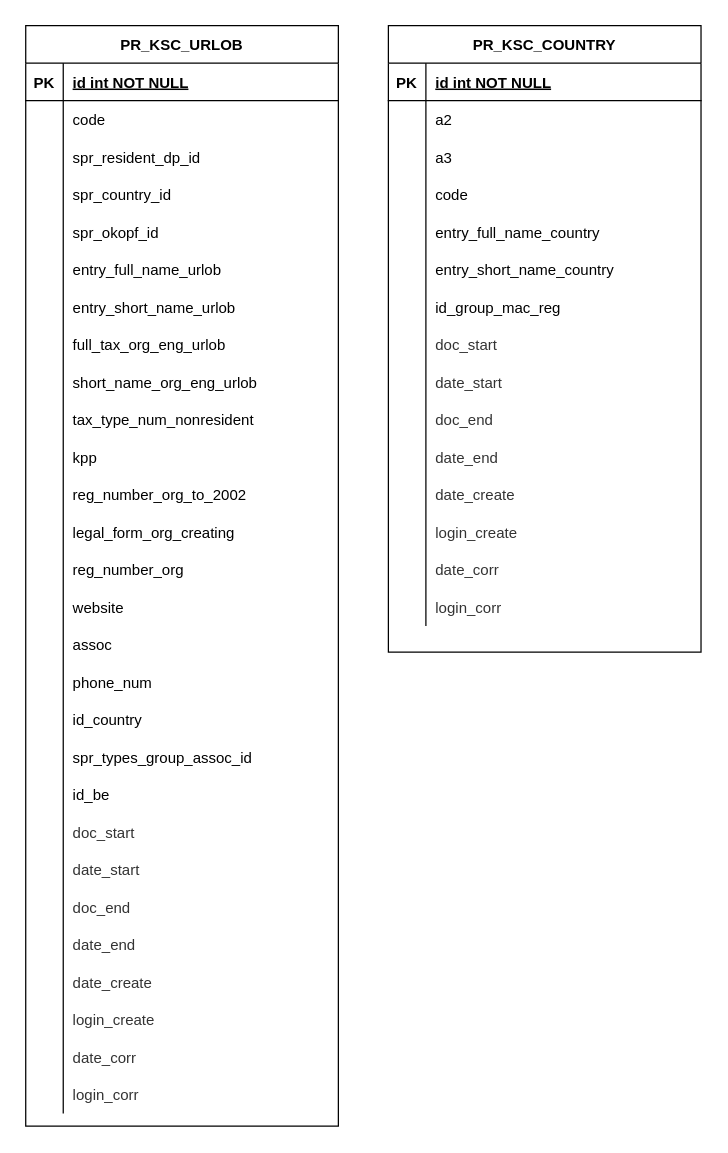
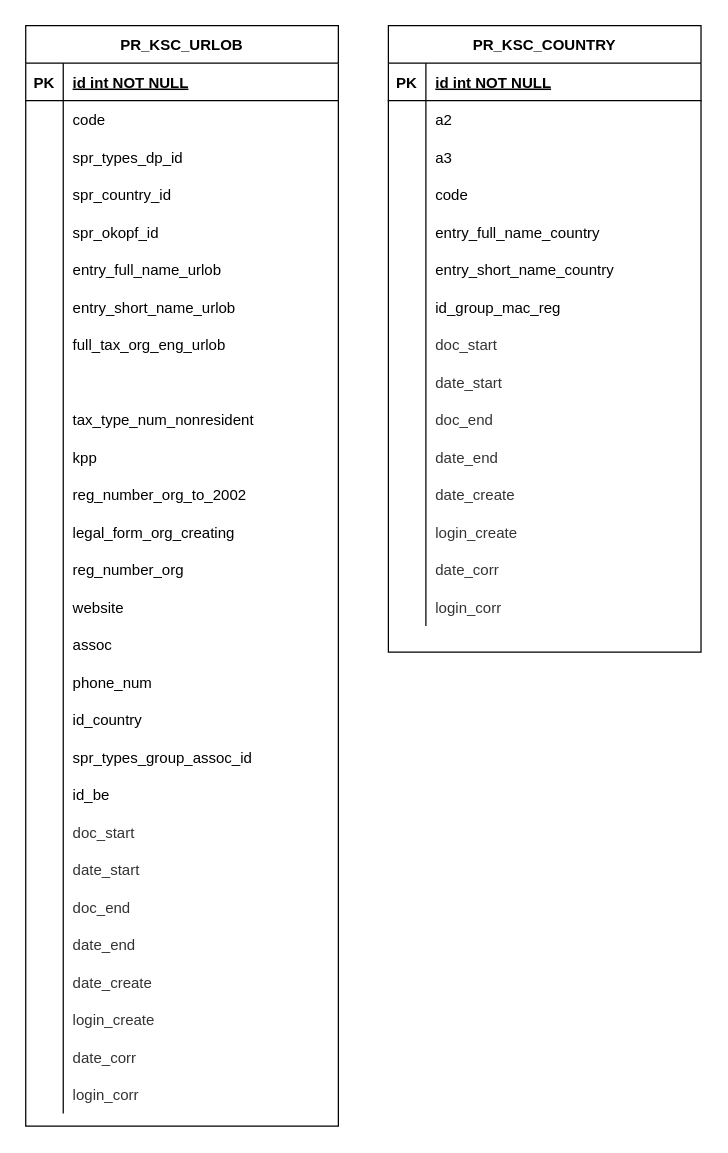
(144, 158) -> (134, 158)
(201, 382) -> none
